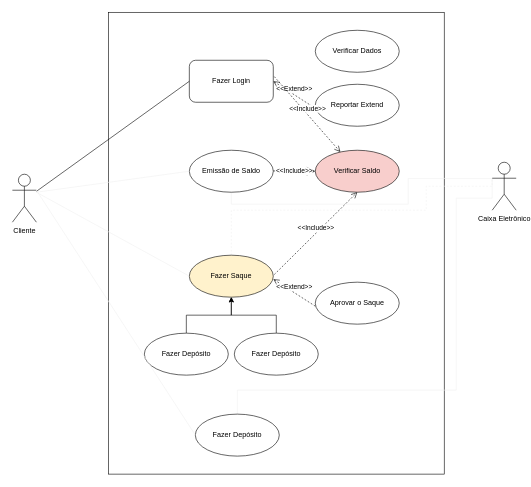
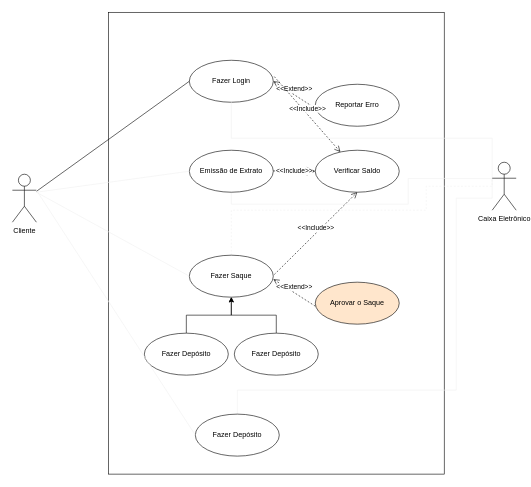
(357, 51) -> none
(231, 81) -> (231, 81)
(357, 105) -> (357, 105)
none -> (444, 138)
(231, 171) -> (231, 171)
(357, 171) -> (357, 171)
(231, 276) -> (231, 276)
(357, 303) -> (357, 303)
